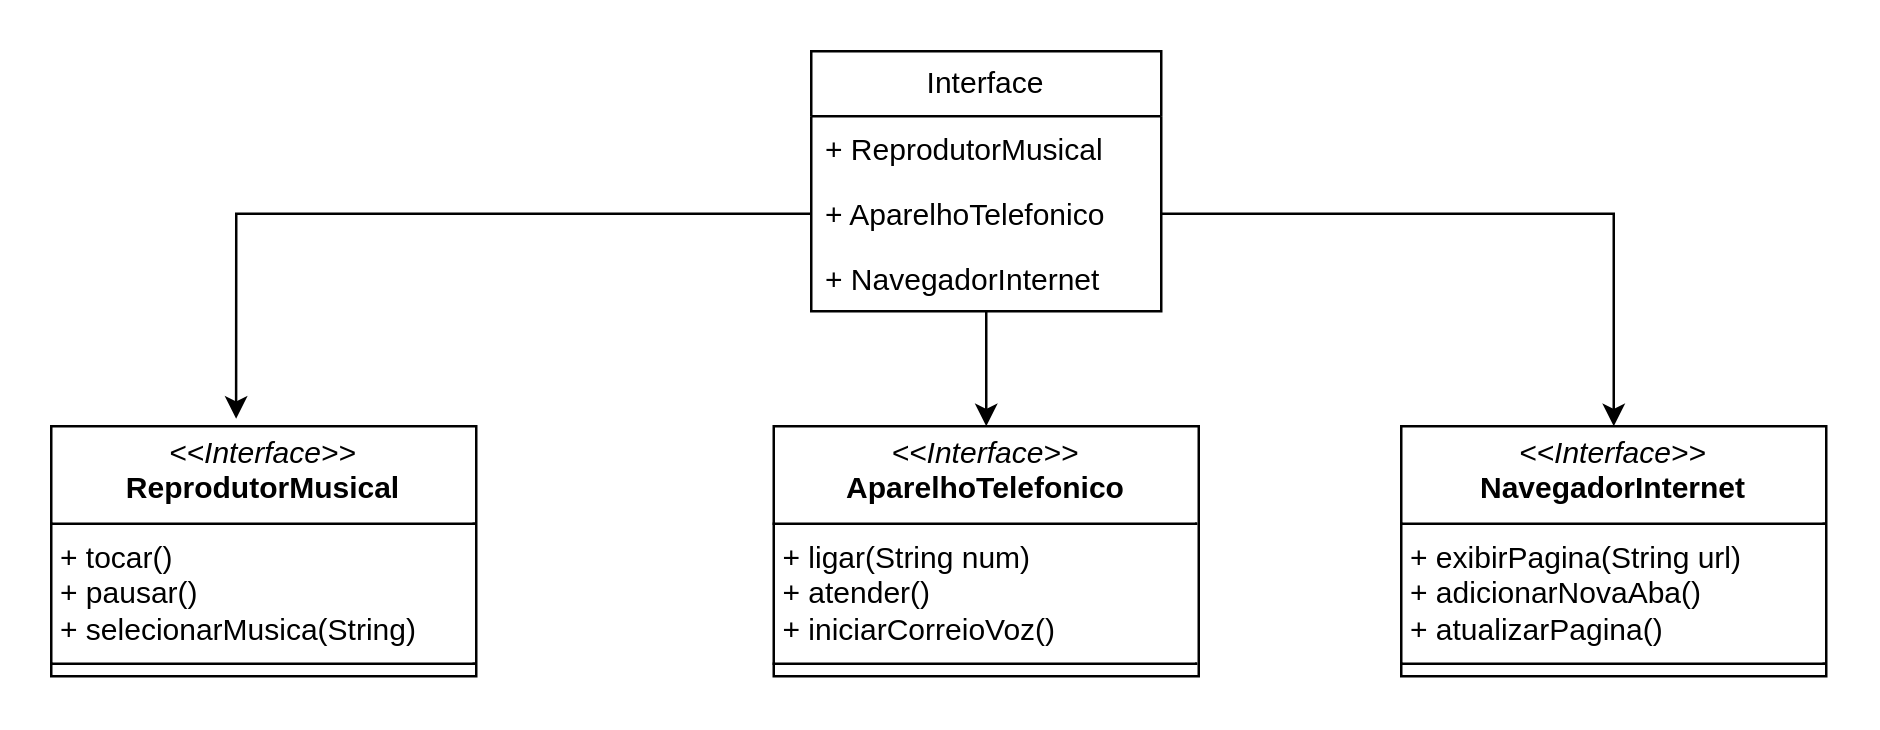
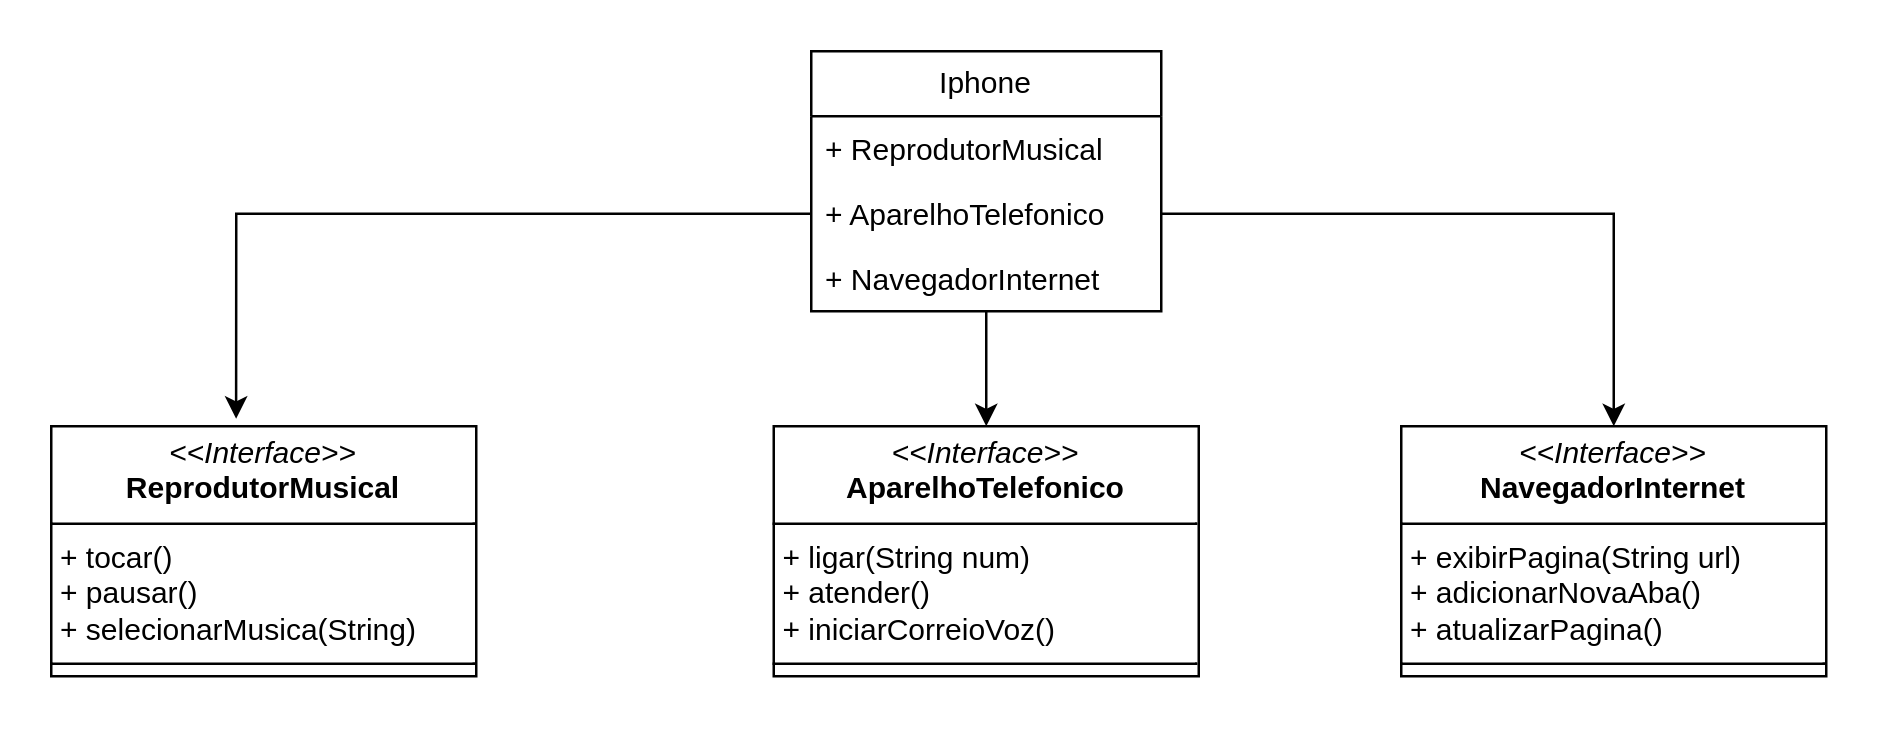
(986, 84) -> (986, 84)
